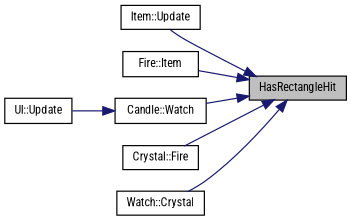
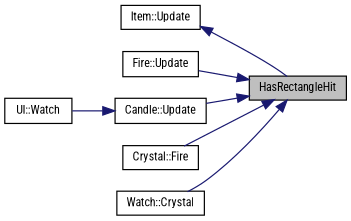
(207, 51) -> (250, 53)
(161, 64) -> (161, 64)
(38, 111) -> (38, 111)
(161, 111) -> (161, 111)
